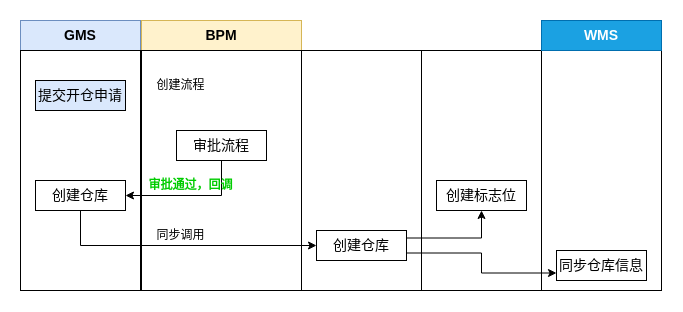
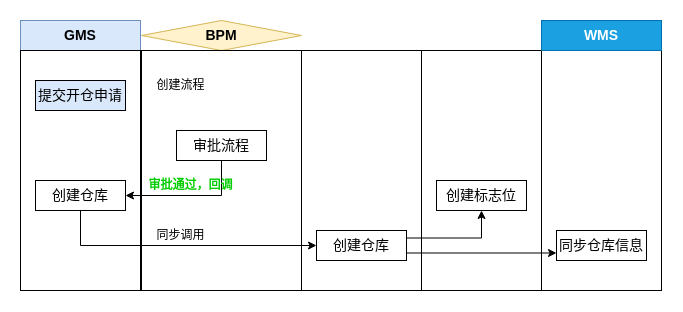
(222, 36) -> (222, 36)
(602, 266) -> (602, 246)
